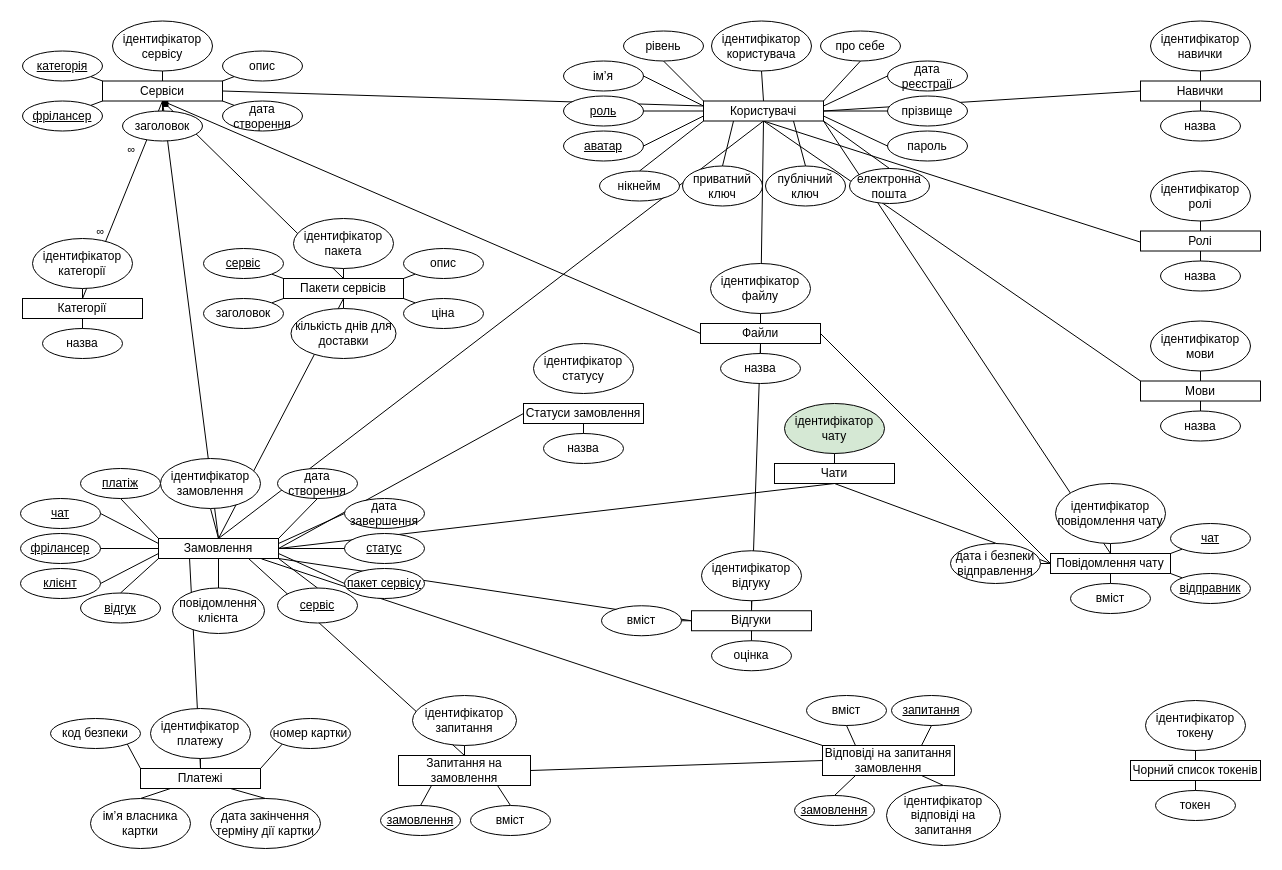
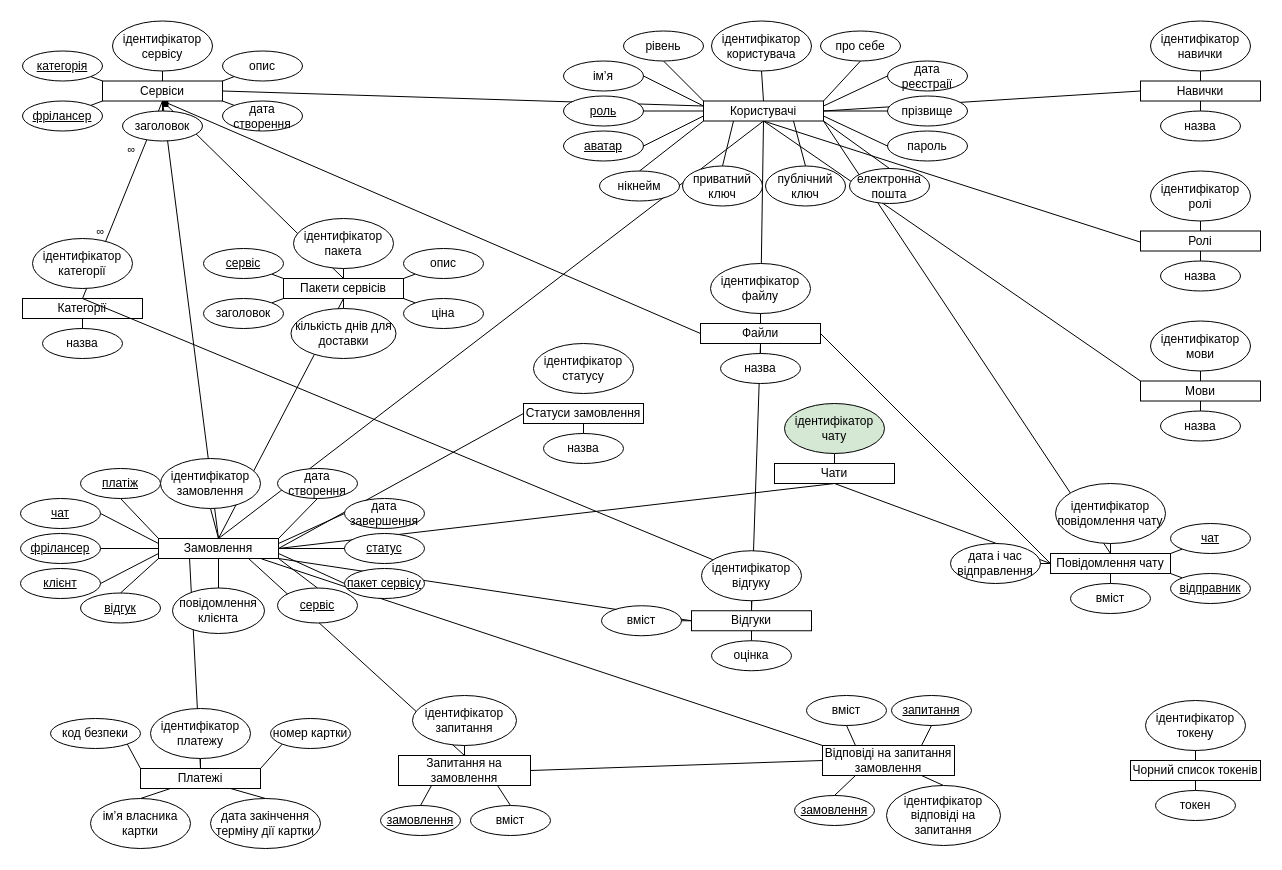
(83, 292) -> (398, 429)
(996, 564) -> (996, 564)
